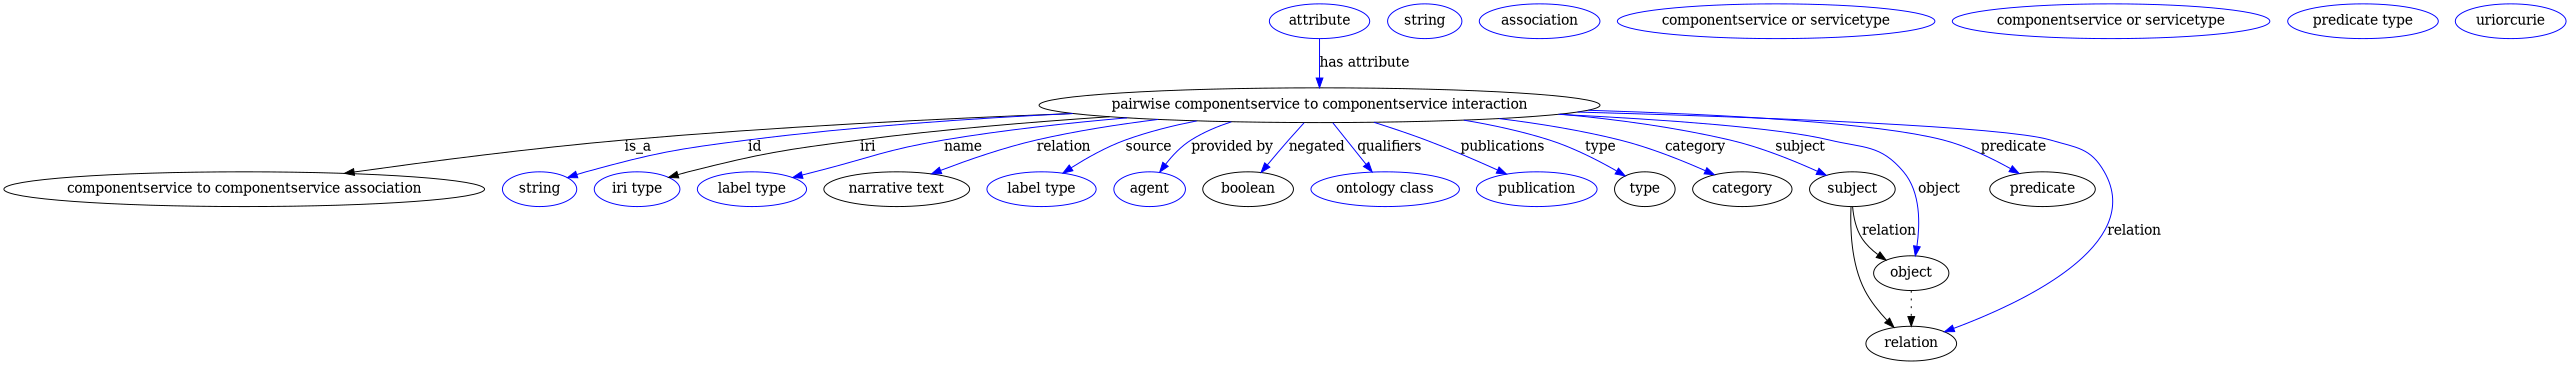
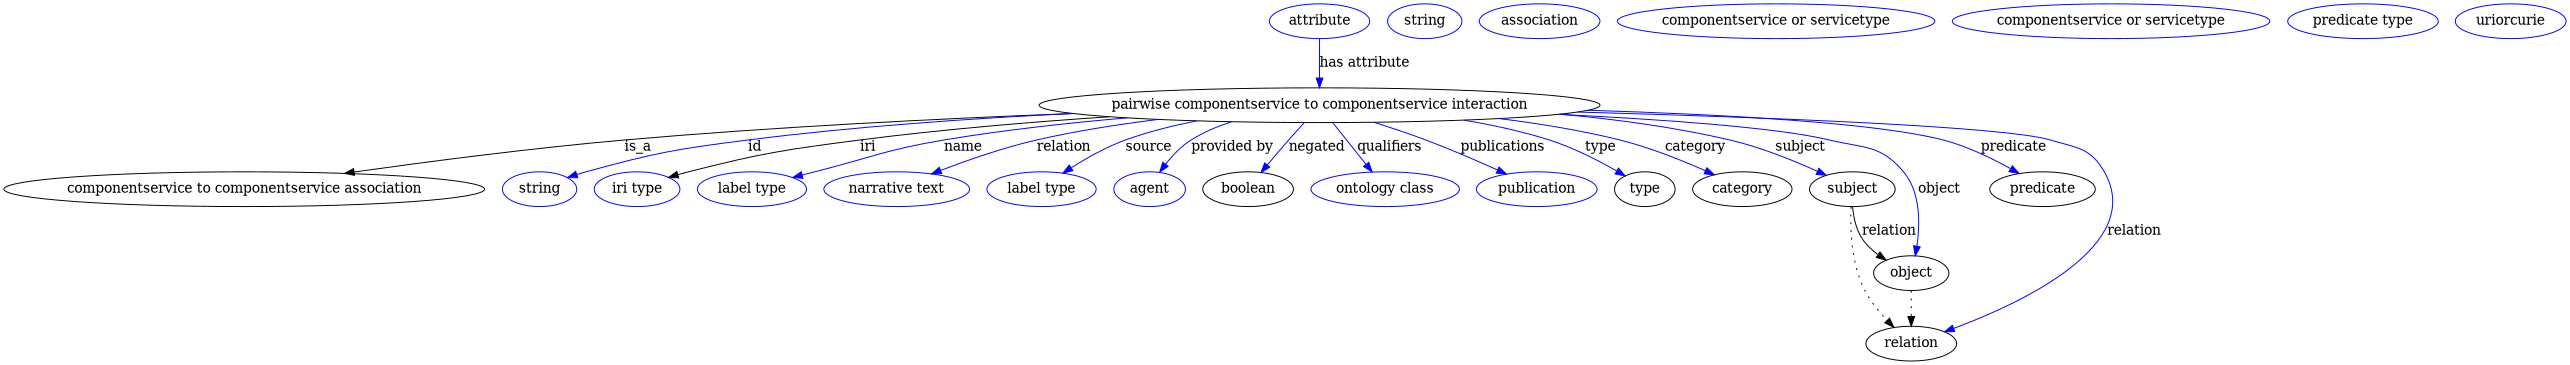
(897, 189) -> (897, 189)
(1856, 268) -> (1856, 268)
